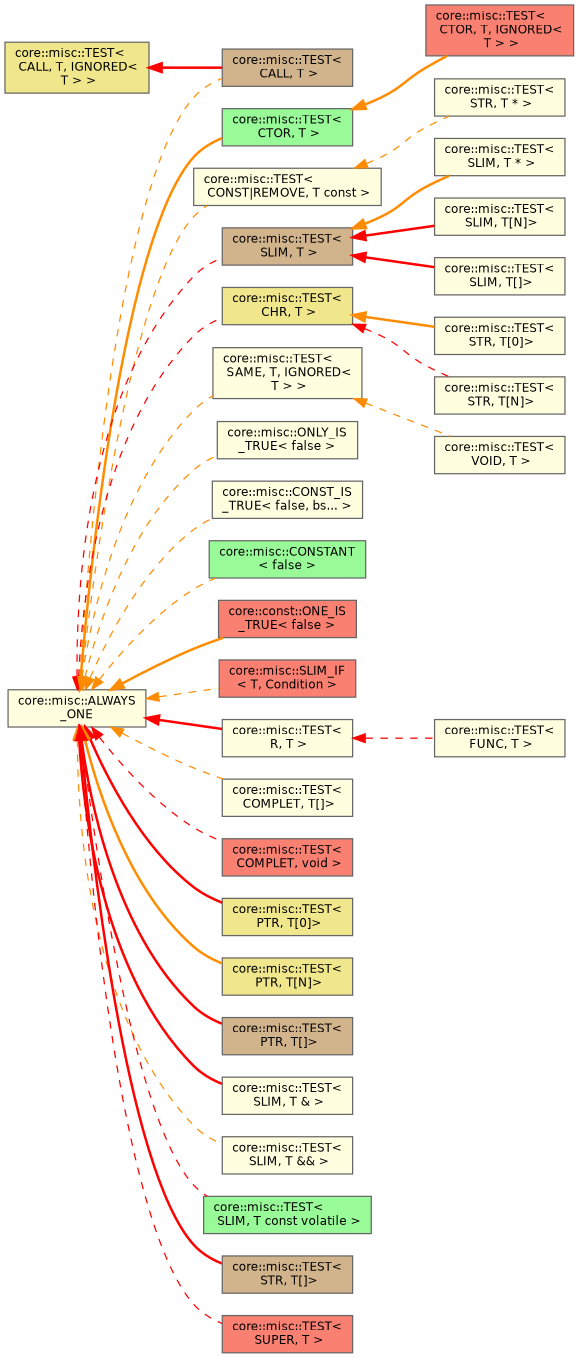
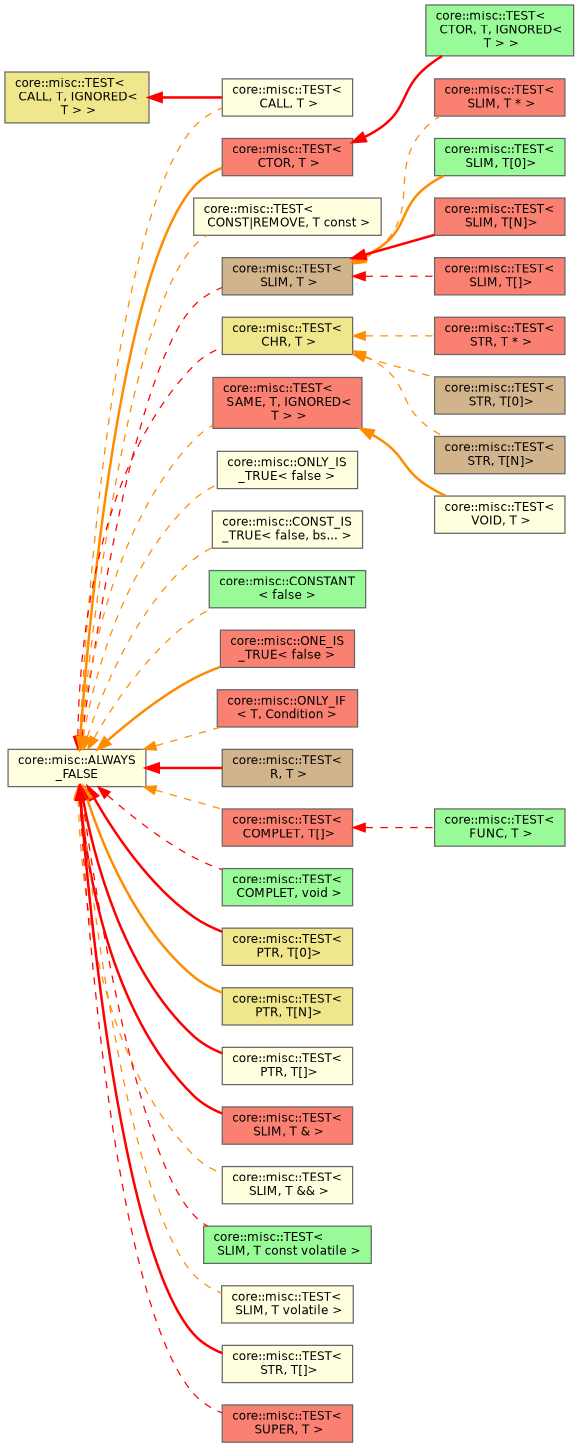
(500, 30) -> (500, 30)
(287, 68) -> (287, 97)
(406, 81) -> (404, 98)
(500, 97) -> (500, 336)
(287, 127) -> (287, 157)
(407, 139) -> (400, 336)
none -> (500, 157)
(500, 157) -> (500, 97)
(407, 200) -> (404, 189)
(500, 217) -> (500, 217)
(400, 262) -> (400, 276)
(500, 276) -> (500, 276)
(400, 322) -> (400, 367)
(500, 336) -> (500, 395)
(407, 353) -> (404, 396)
(287, 373) -> (287, 403)
(500, 395) -> (500, 455)
(408, 420) -> (407, 467)
(287, 619) -> (287, 649)
(287, 679) -> (287, 708)
(77, 708) -> (77, 768)
(287, 738) -> (287, 768)
(400, 738) -> (400, 828)
(500, 738) -> (500, 828)
(287, 798) -> (287, 828)
(287, 857) -> (287, 887)
(287, 1036) -> (287, 1066)
(287, 1096) -> (287, 1126)
(287, 1275) -> (287, 1364)
none -> (287, 1304)
